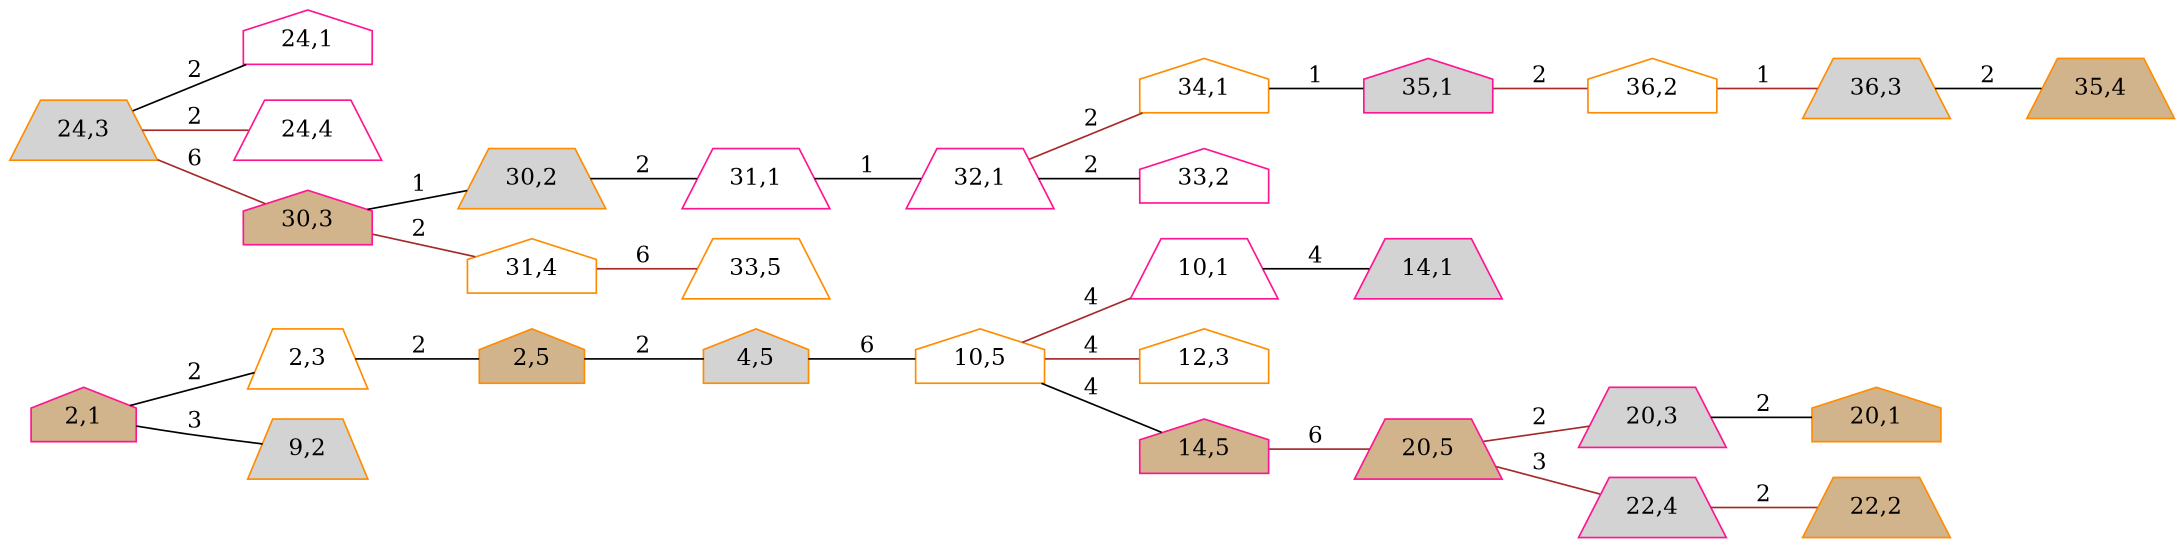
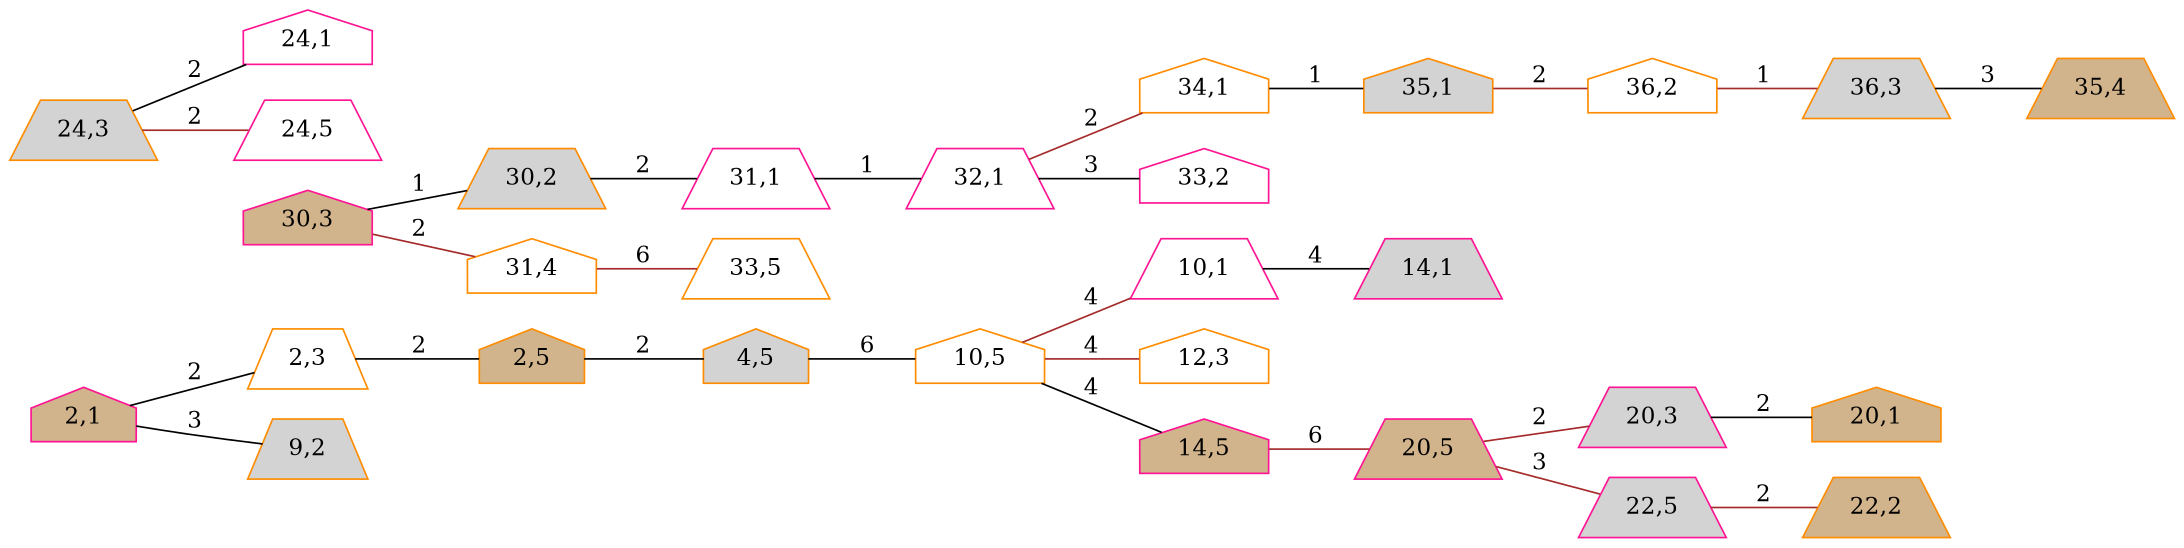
(1989, 76) -> (1989, 76)
(1428, 88) -> (1428, 88)
(308, 130) -> (308, 130)
(1092, 166) -> (1092, 166)
(211, 182) -> none
(1652, 508) -> (1652, 508)
